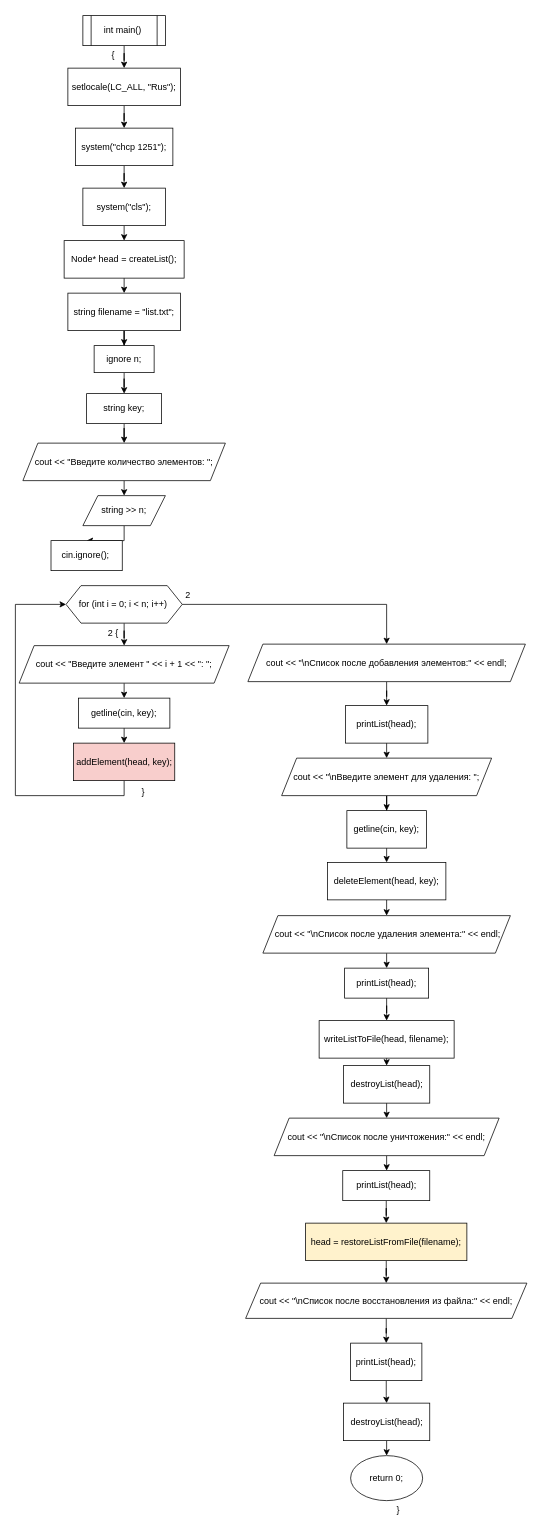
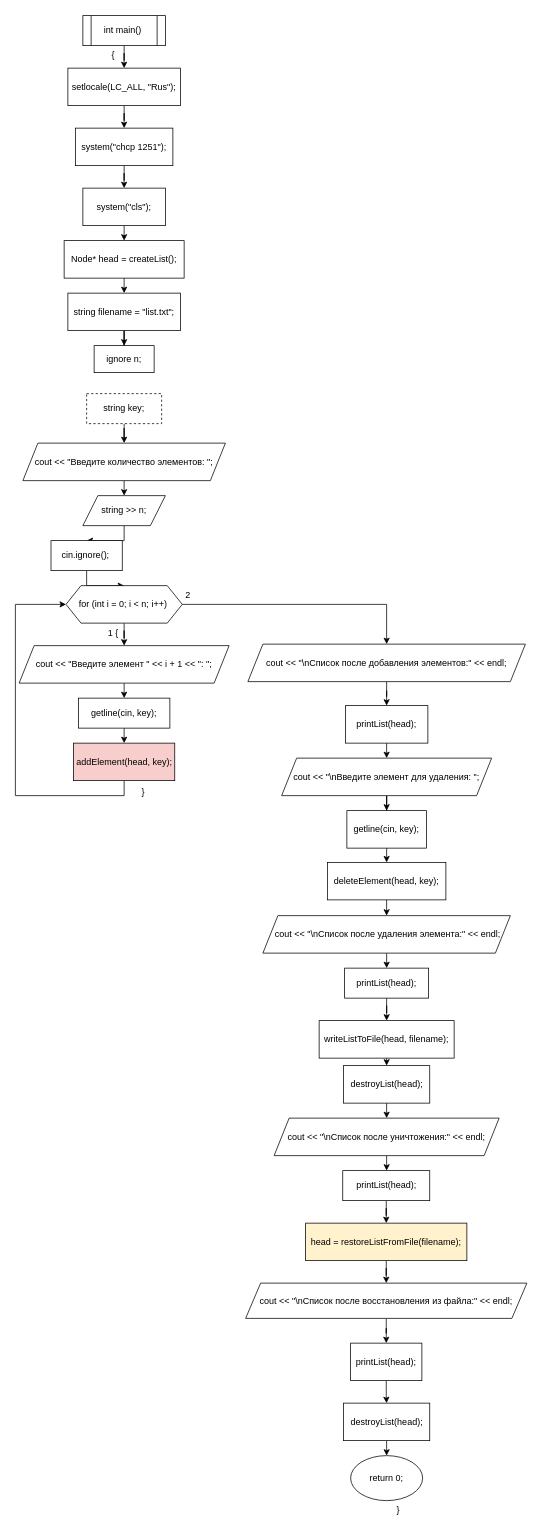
(124, 383) -> none
(124, 408) -> (124, 408)
none -> (87, 578)
(113, 633) -> (113, 633)
